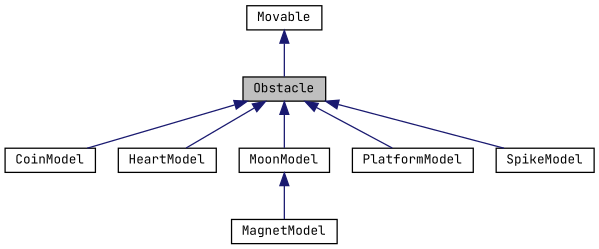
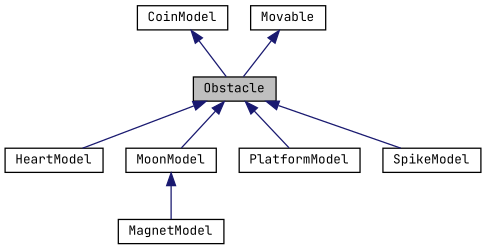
(161, 127) -> (213, 59)
